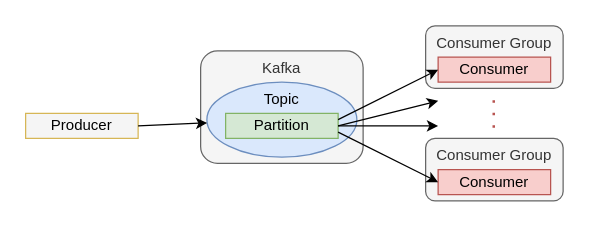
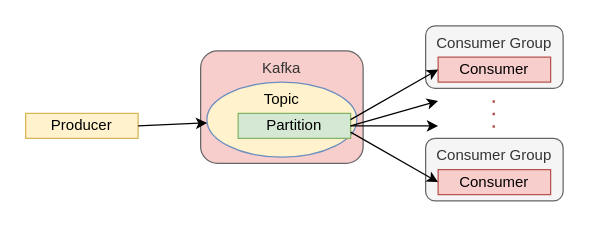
(282, 68) -> (282, 68)
(282, 100) -> (282, 100)
(82, 126) -> (82, 126)
(282, 126) -> (294, 126)
